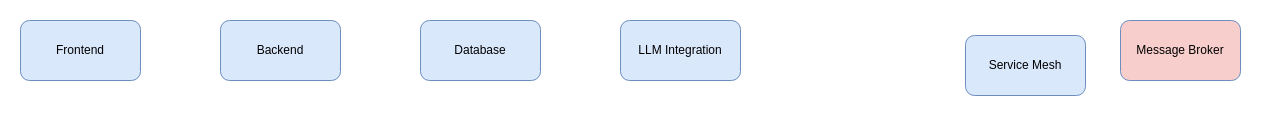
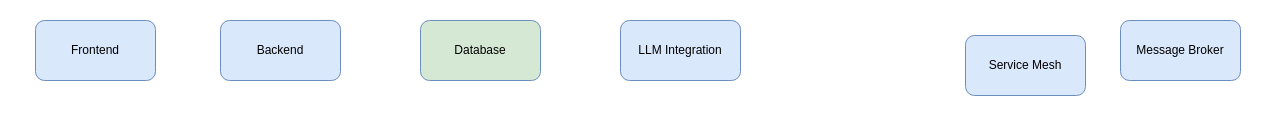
(81, 51) -> (96, 51)
(481, 51) -> (481, 51)
(1181, 51) -> (1181, 51)
